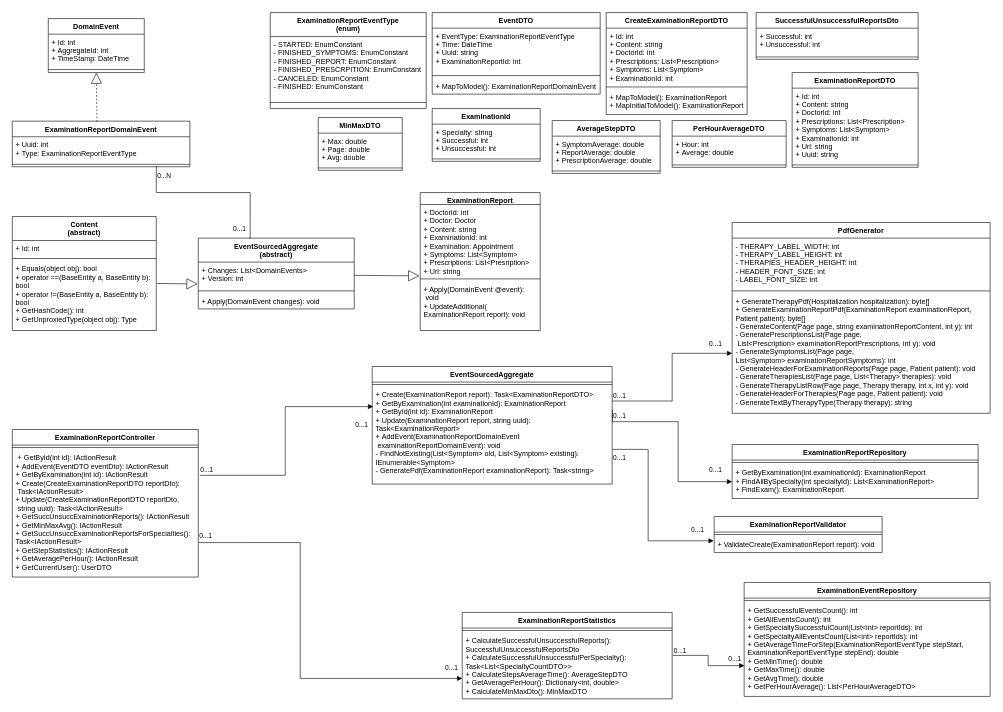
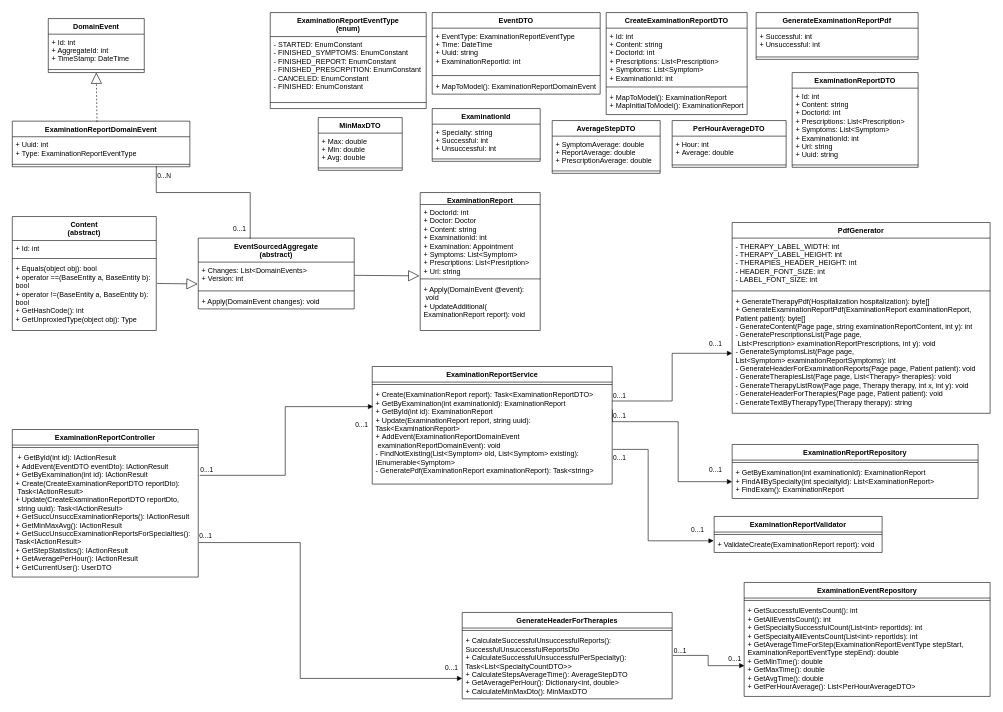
(837, 20) -> (837, 20)
(346, 141) -> (346, 141)
(492, 374) -> (492, 374)
(567, 620) -> (567, 620)
